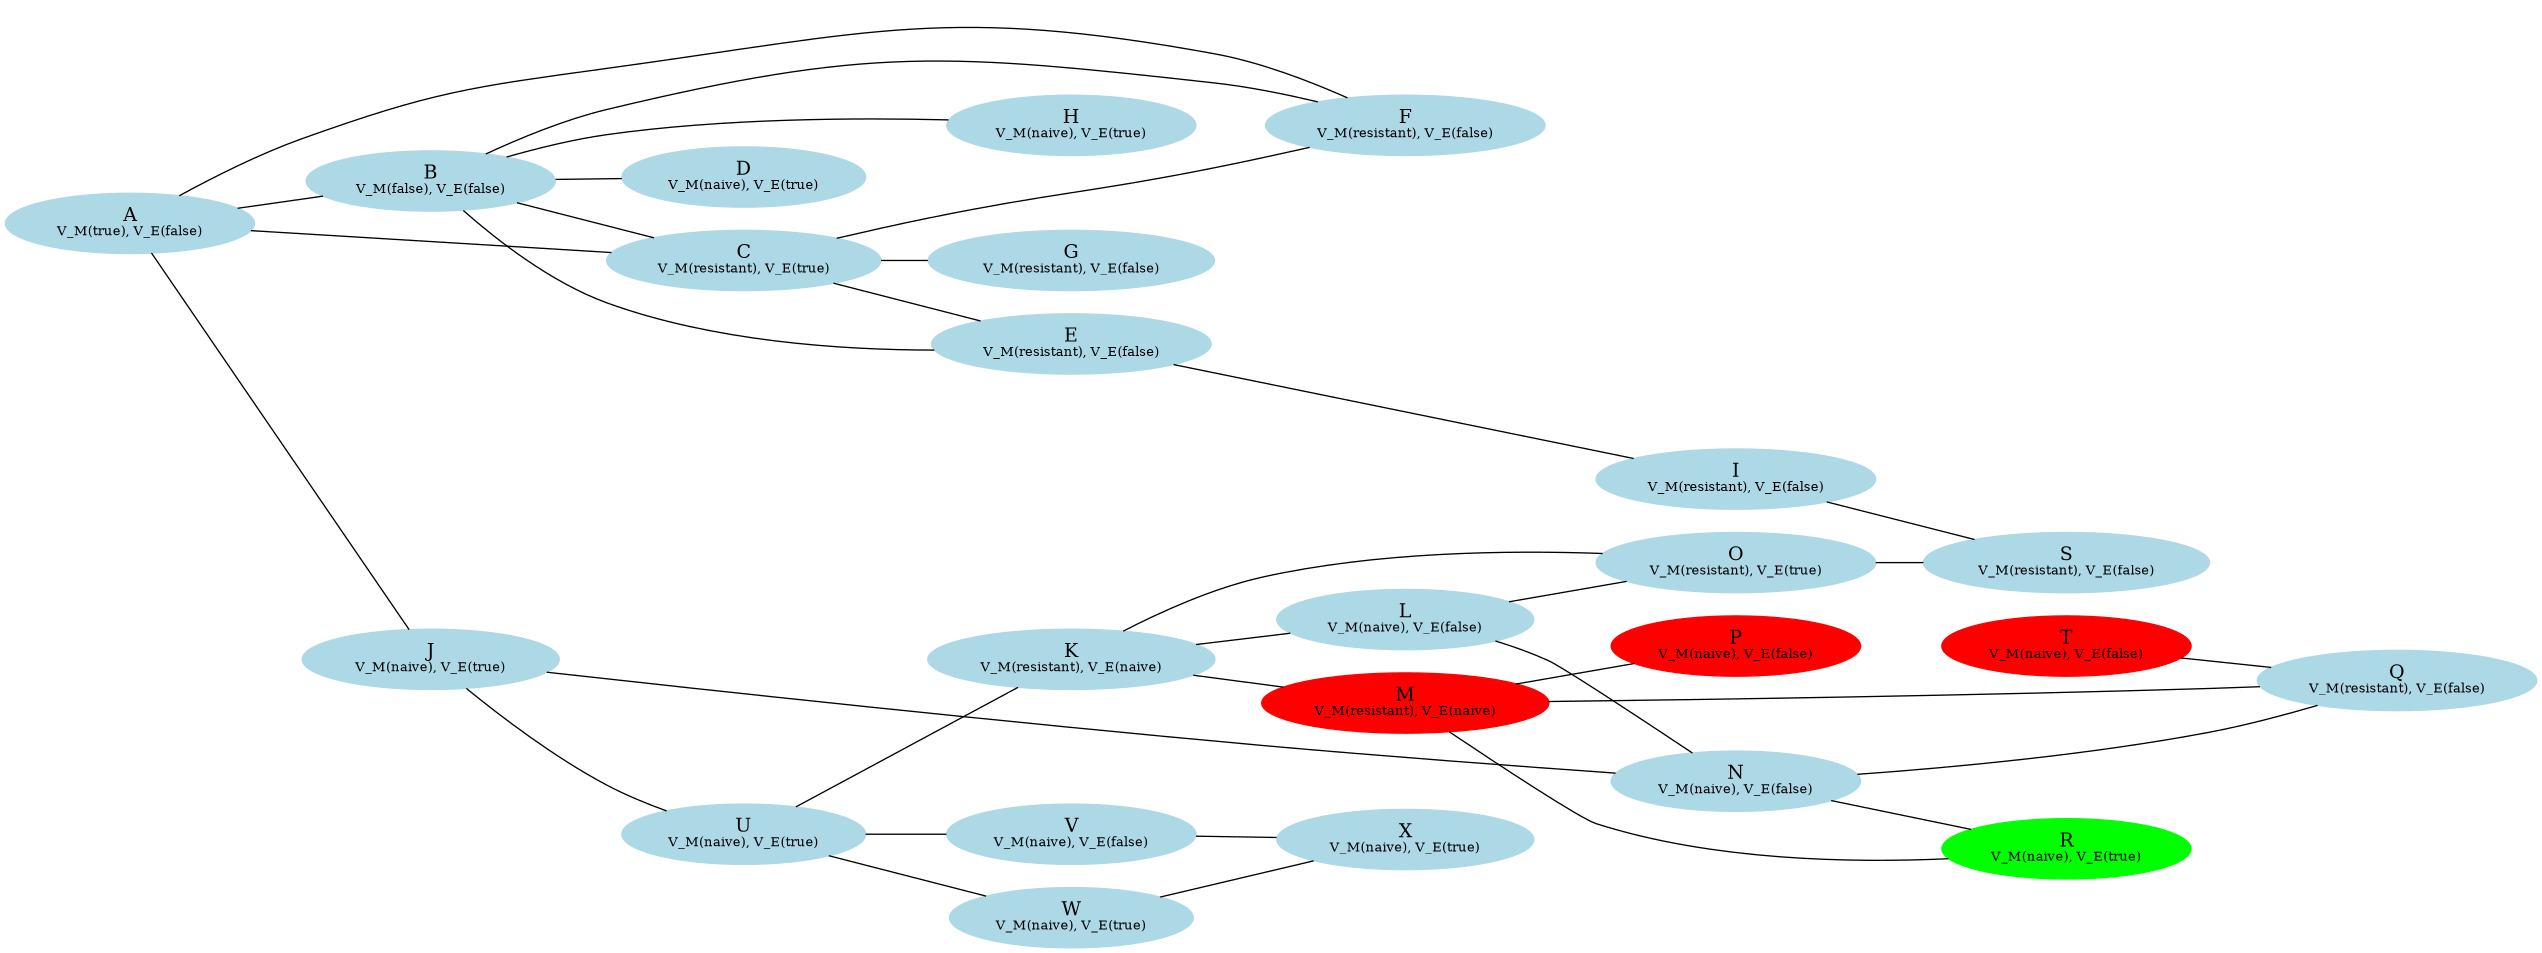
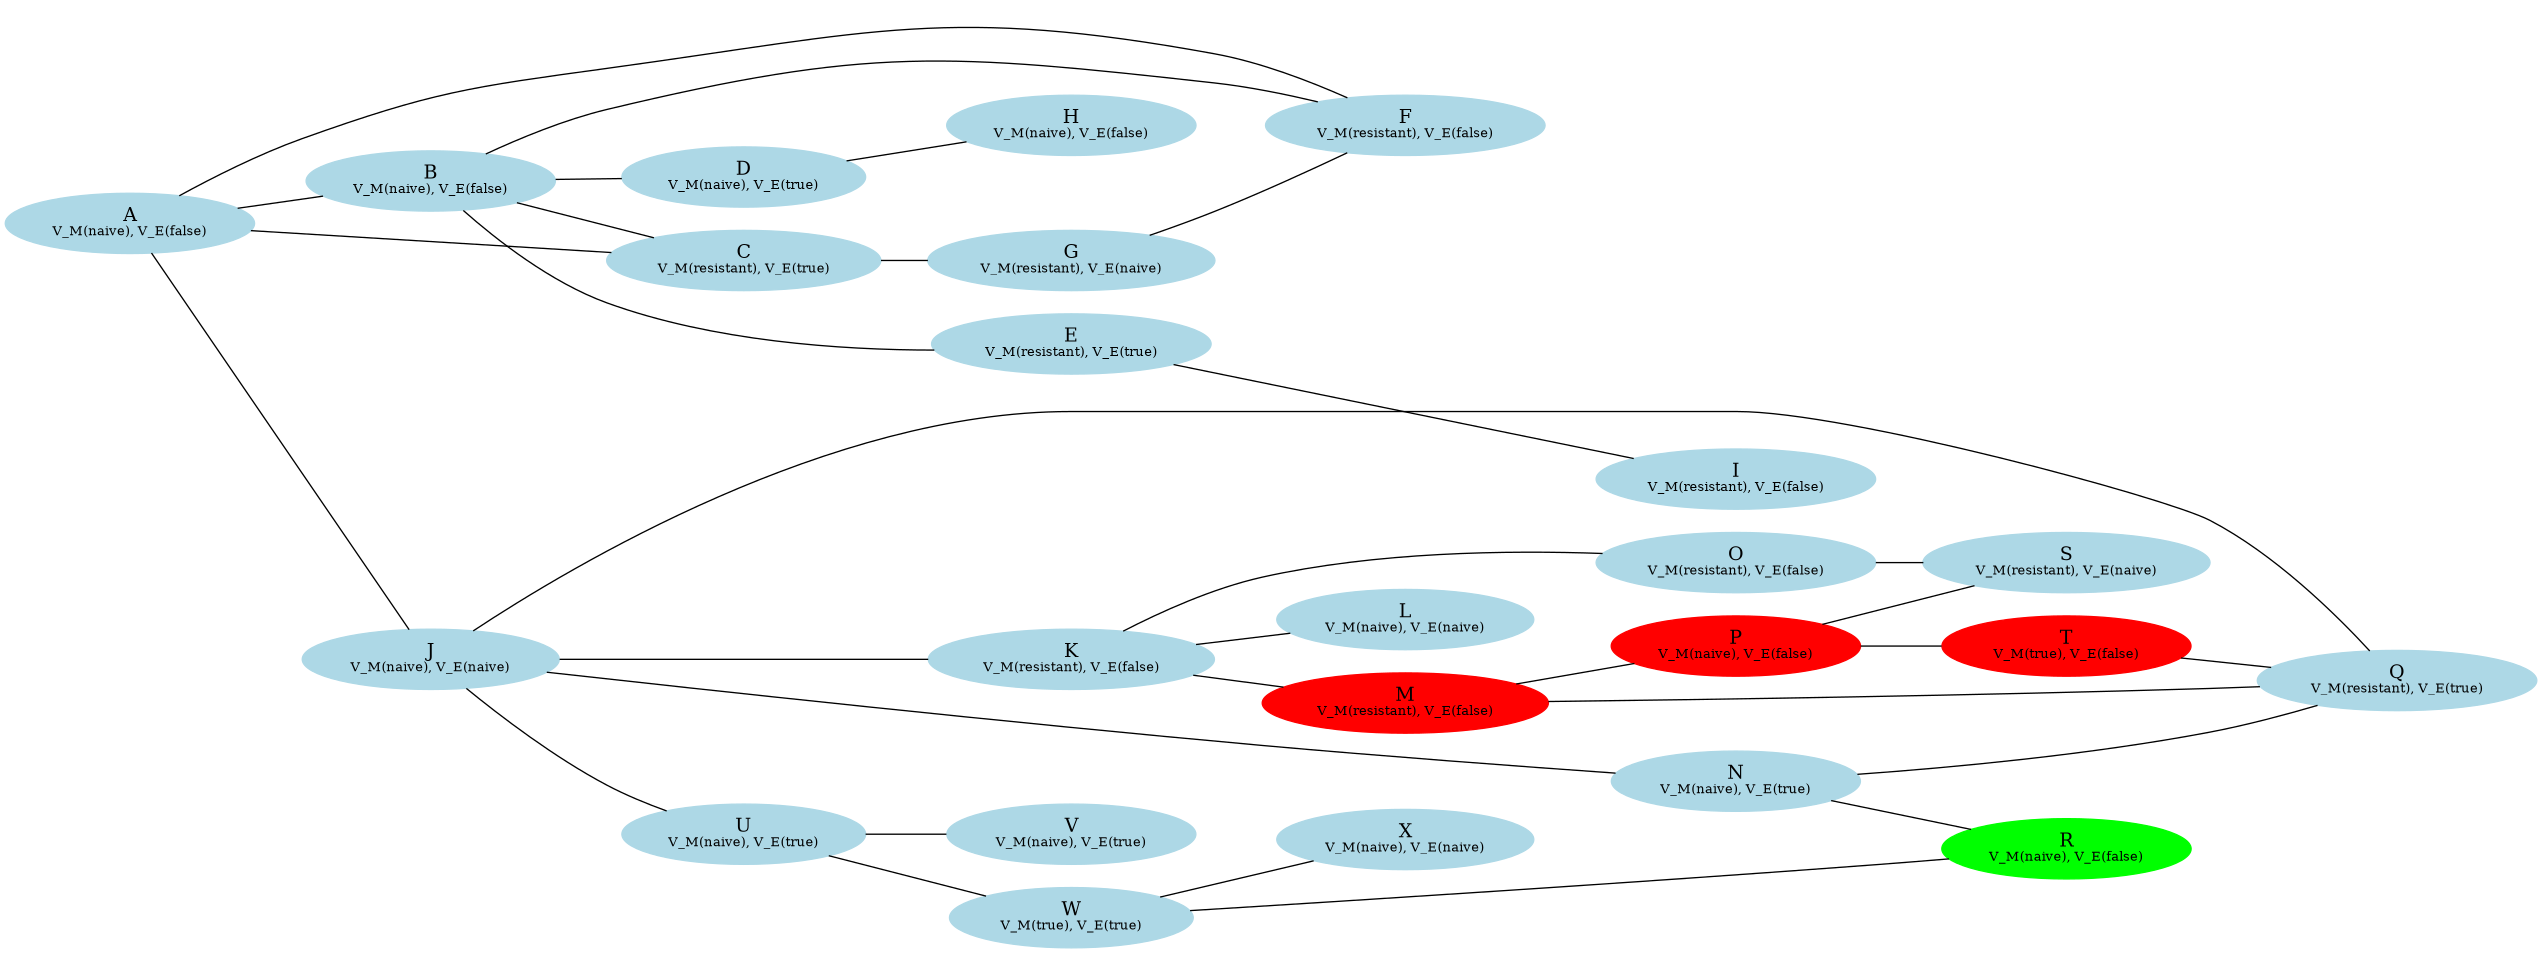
(726, 123) -> (907, 151)
(1071, 133) -> (1071, 133)
(431, 189) -> (431, 189)
(1073, 192) -> (1250, 197)
(130, 231) -> (130, 231)
(1071, 268) -> (1071, 268)
(907, 302) -> none
(1071, 352) -> (1071, 352)
none -> (1479, 412)
(1901, 521) -> (1898, 605)
(1736, 571) -> (1736, 571)
(2066, 571) -> (2066, 571)
(1568, 592) -> none
(1405, 628) -> (1405, 628)
none -> (1901, 646)
(2066, 654) -> (2066, 654)
(431, 667) -> (431, 667)
(1071, 667) -> (1071, 667)
(2397, 688) -> (2397, 688)
(1597, 690) -> none
(1405, 711) -> (1405, 711)
(907, 747) -> (744, 659)
(1736, 789) -> (1736, 789)
(1236, 837) -> none
(1071, 842) -> (1071, 842)
(1685, 845) -> (1570, 886)
(1405, 847) -> (1405, 847)
(2066, 857) -> (2066, 857)
(1071, 926) -> (1071, 926)
